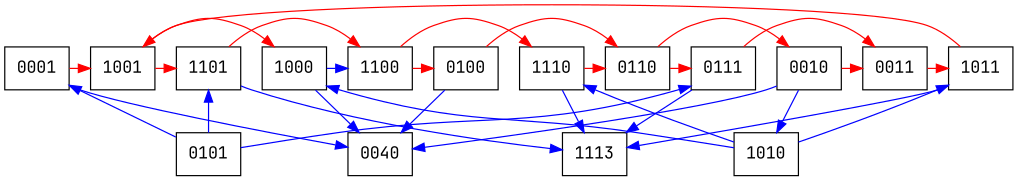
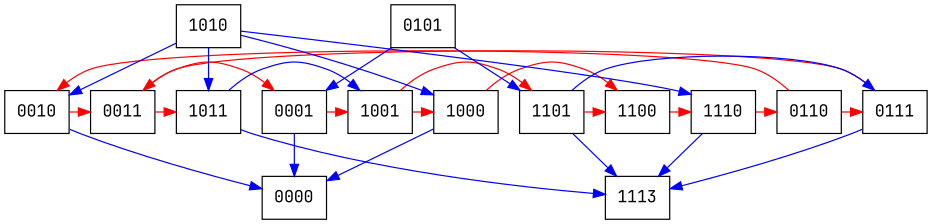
(558, 5) -> (278, 64)
none -> (235, 67)
(331, 68) -> (549, 62)
(466, 68) -> none
(790, 106) -> (116, 72)
(450, 122) -> (717, 56)
(380, 154) -> (294, 198)
